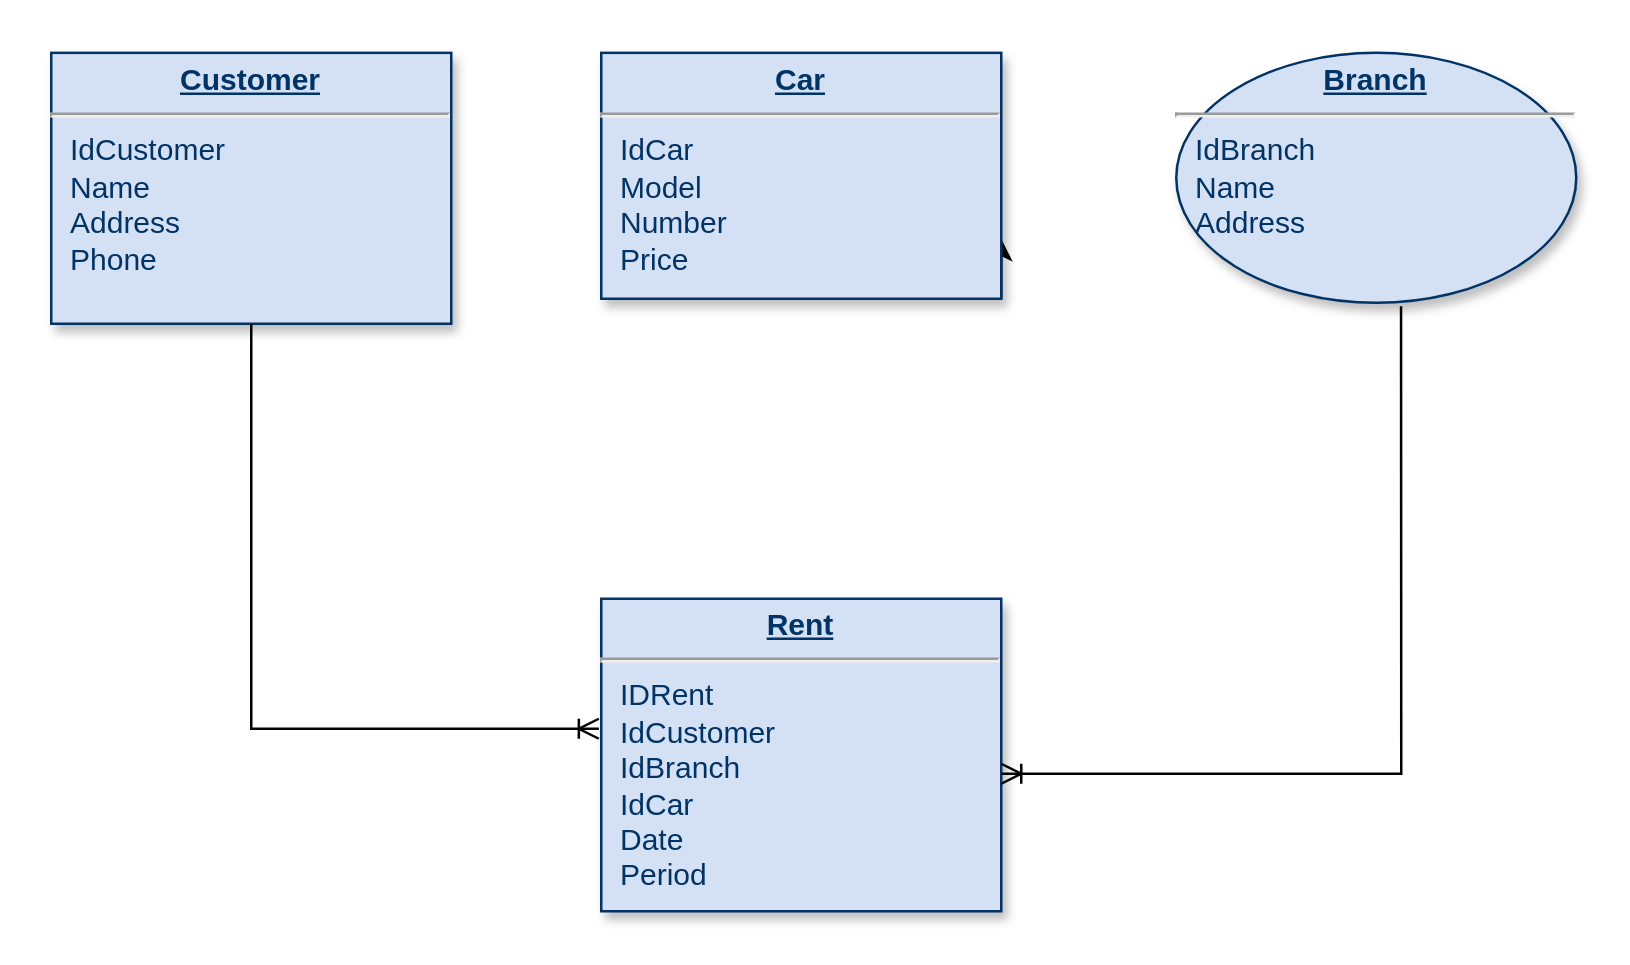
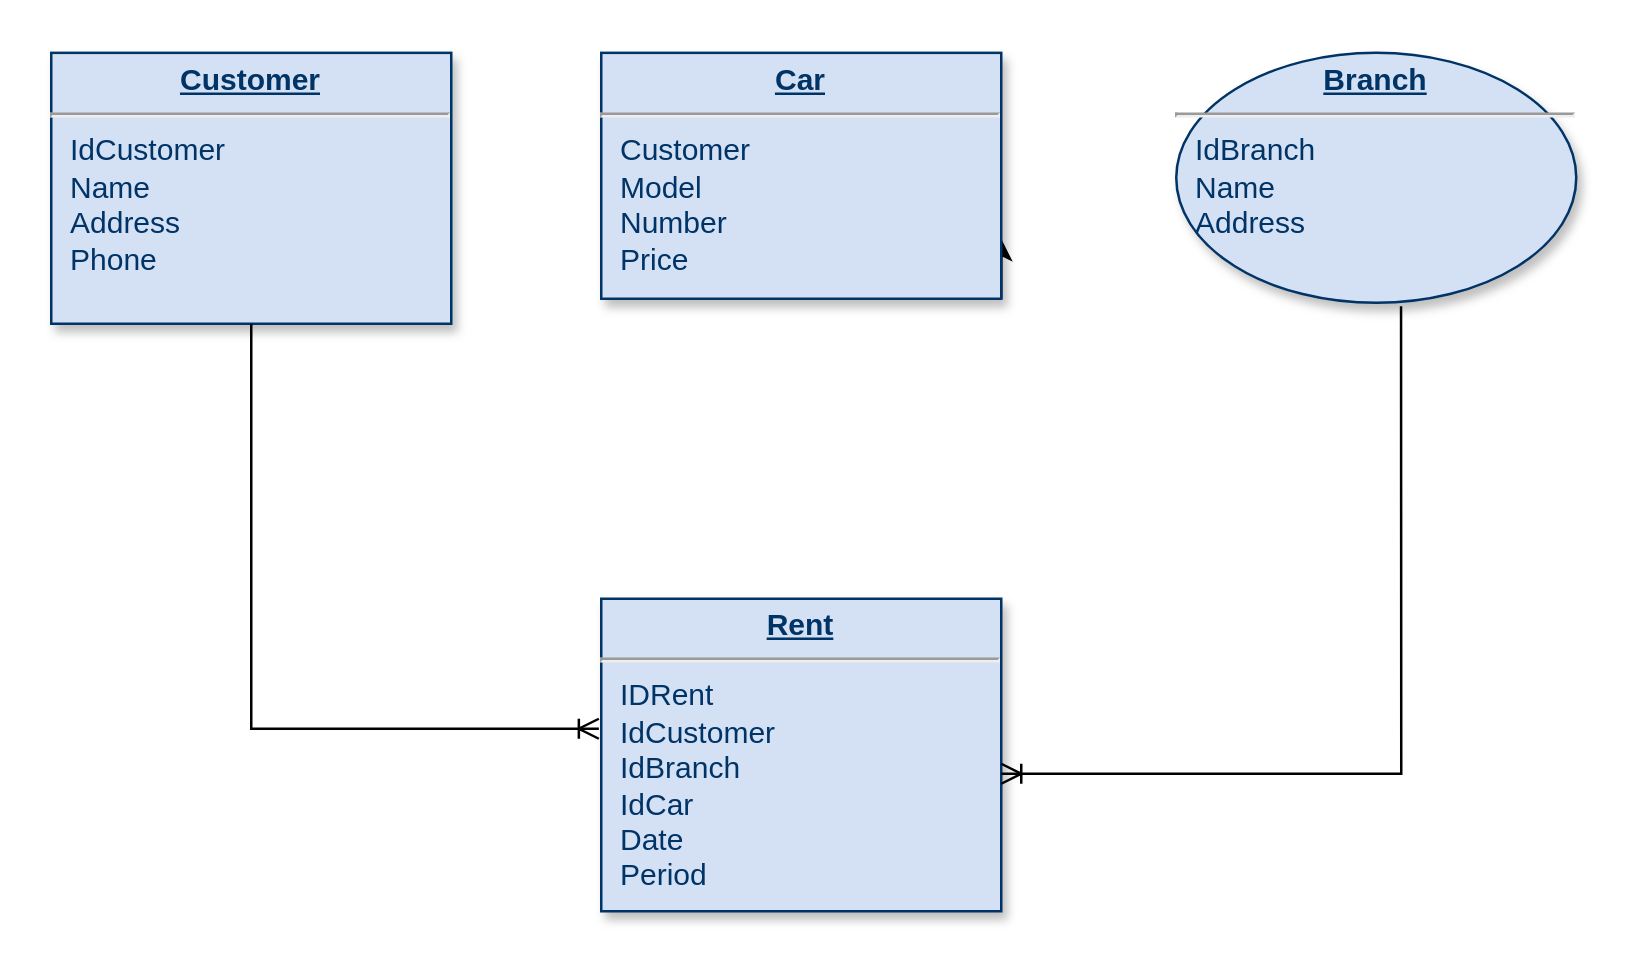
(652, 144) -> (668, 144)
